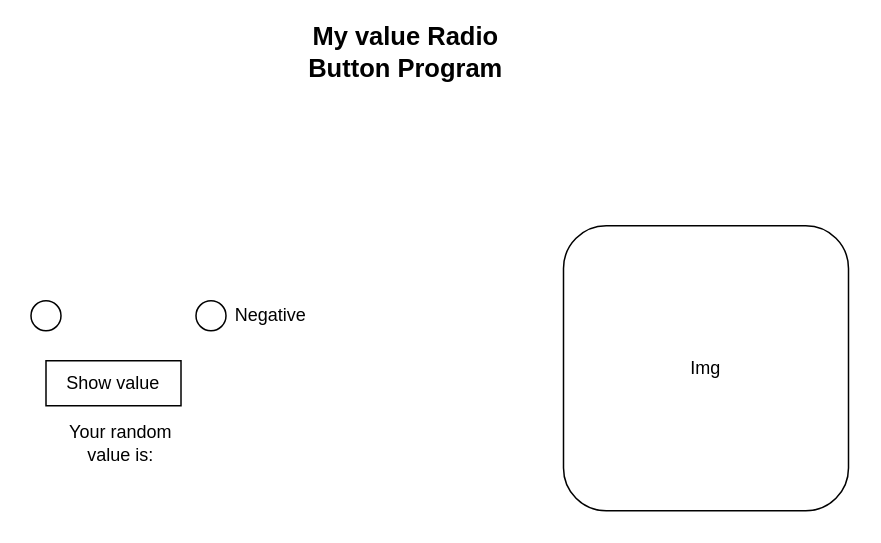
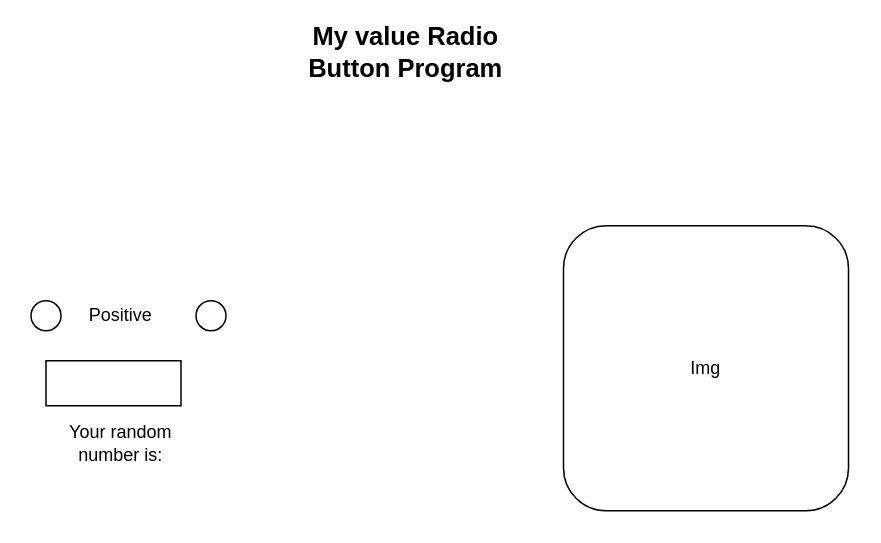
none -> (121, 316)
(271, 316) -> none
(113, 383) -> none
(121, 443) -> (121, 443)
